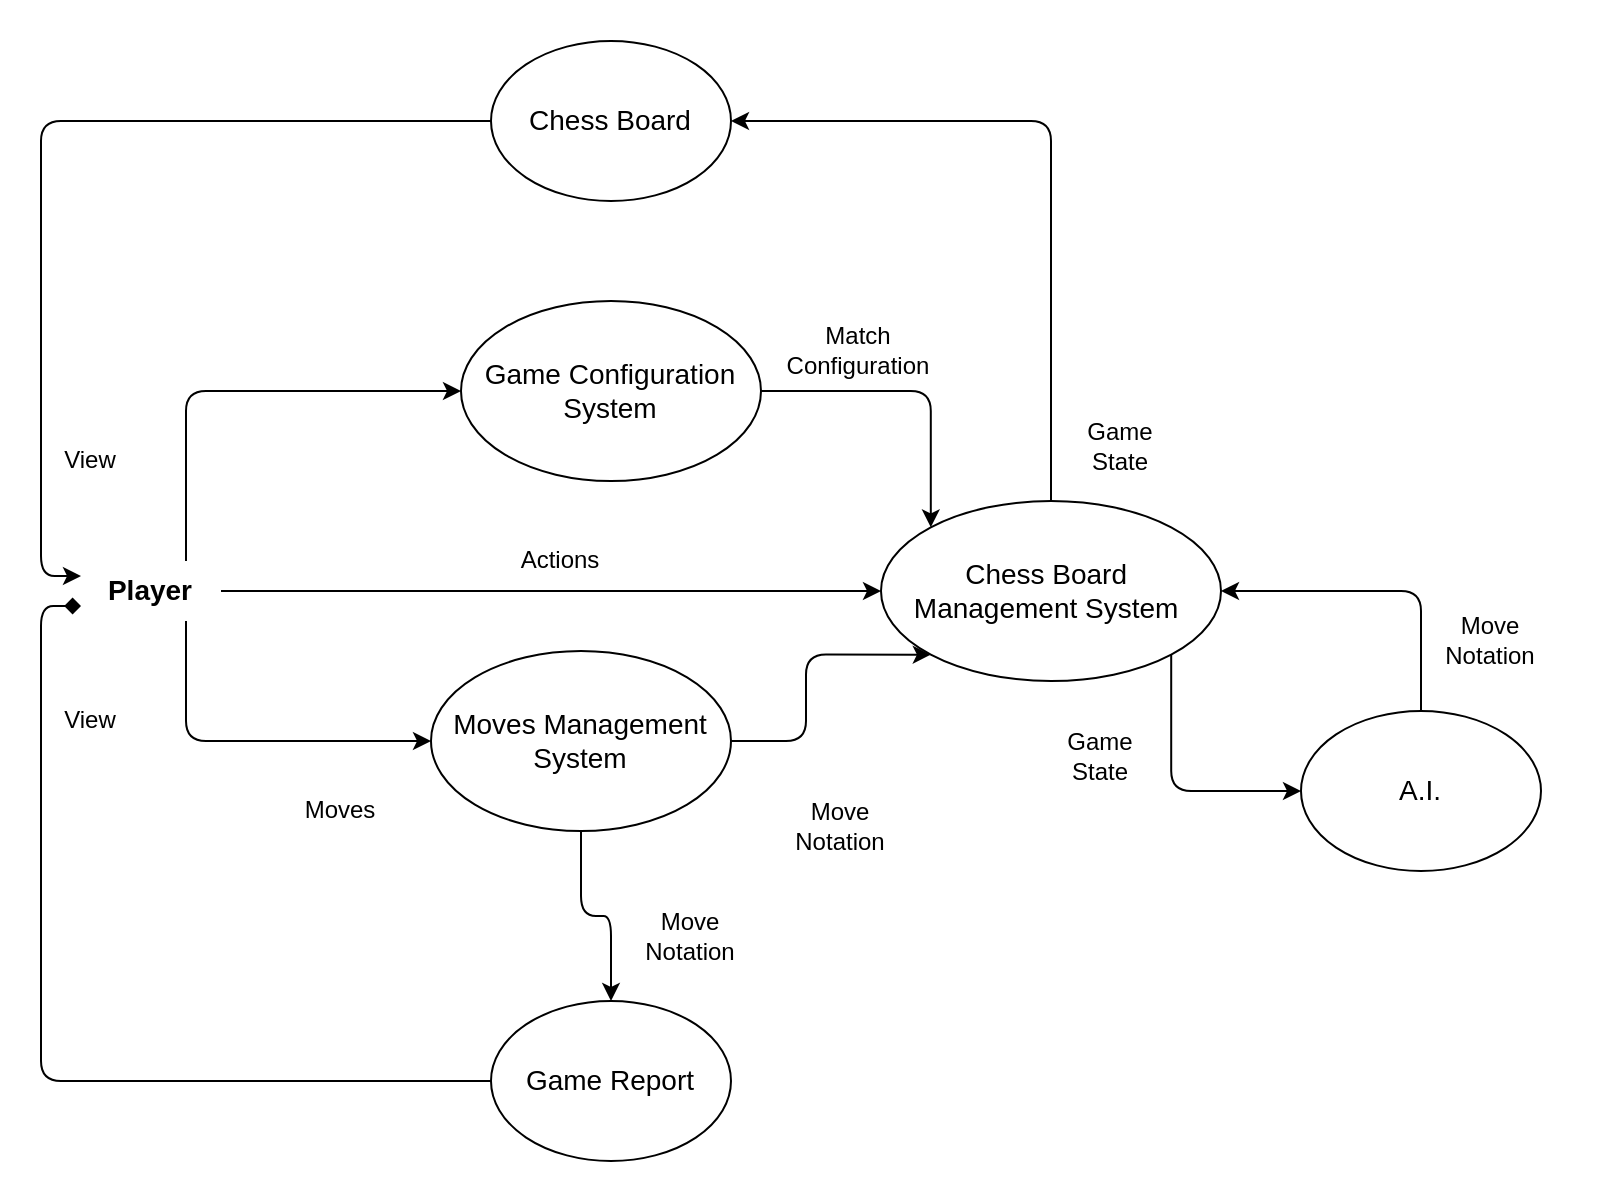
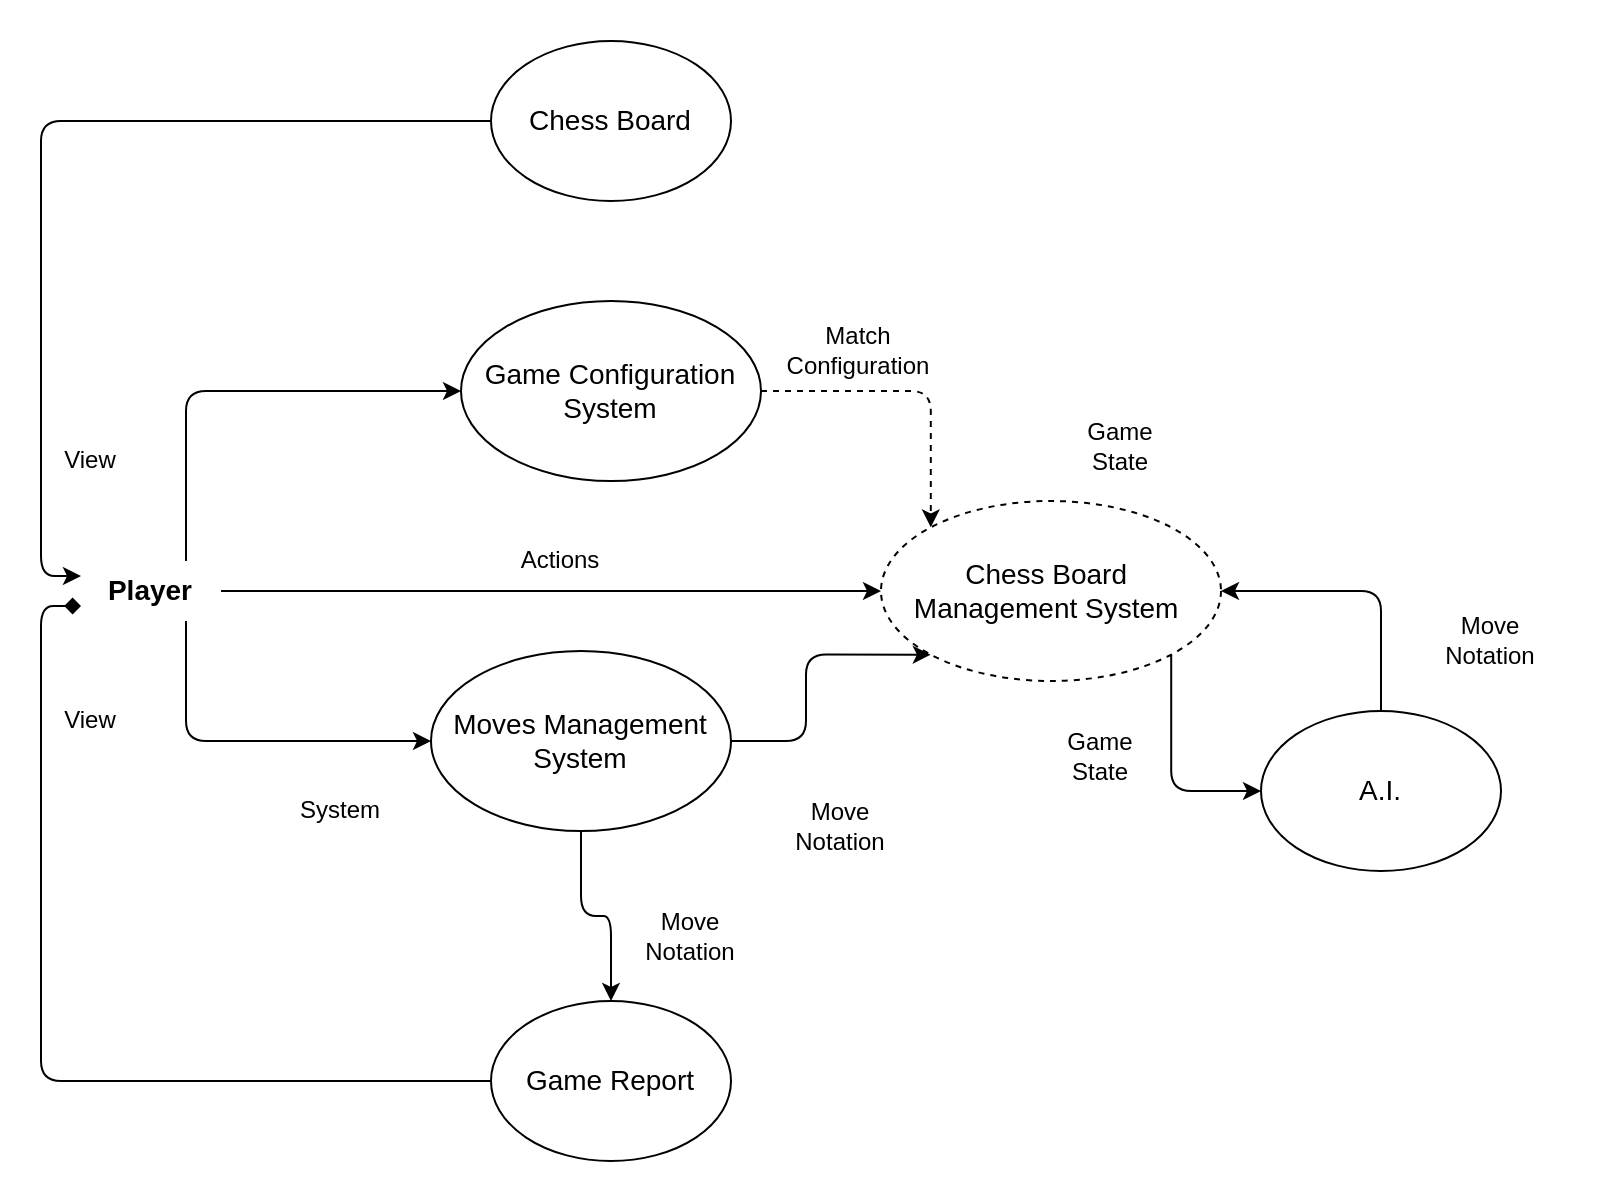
(1051, 165) -> none
(902, 391) -> (902, 391)
(1051, 591) -> (1051, 591)
(1421, 791) -> (1381, 791)
(341, 811) -> (341, 811)
